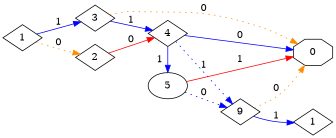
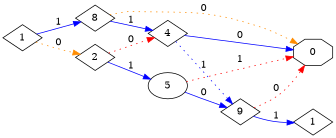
(95, 18) -> (95, 18)
(128, 47) -> (128, 47)
(168, 56) -> (126, 69)
(236, 70) -> (236, 70)
(280, 94) -> (280, 94)
(202, 99) -> (202, 99)
